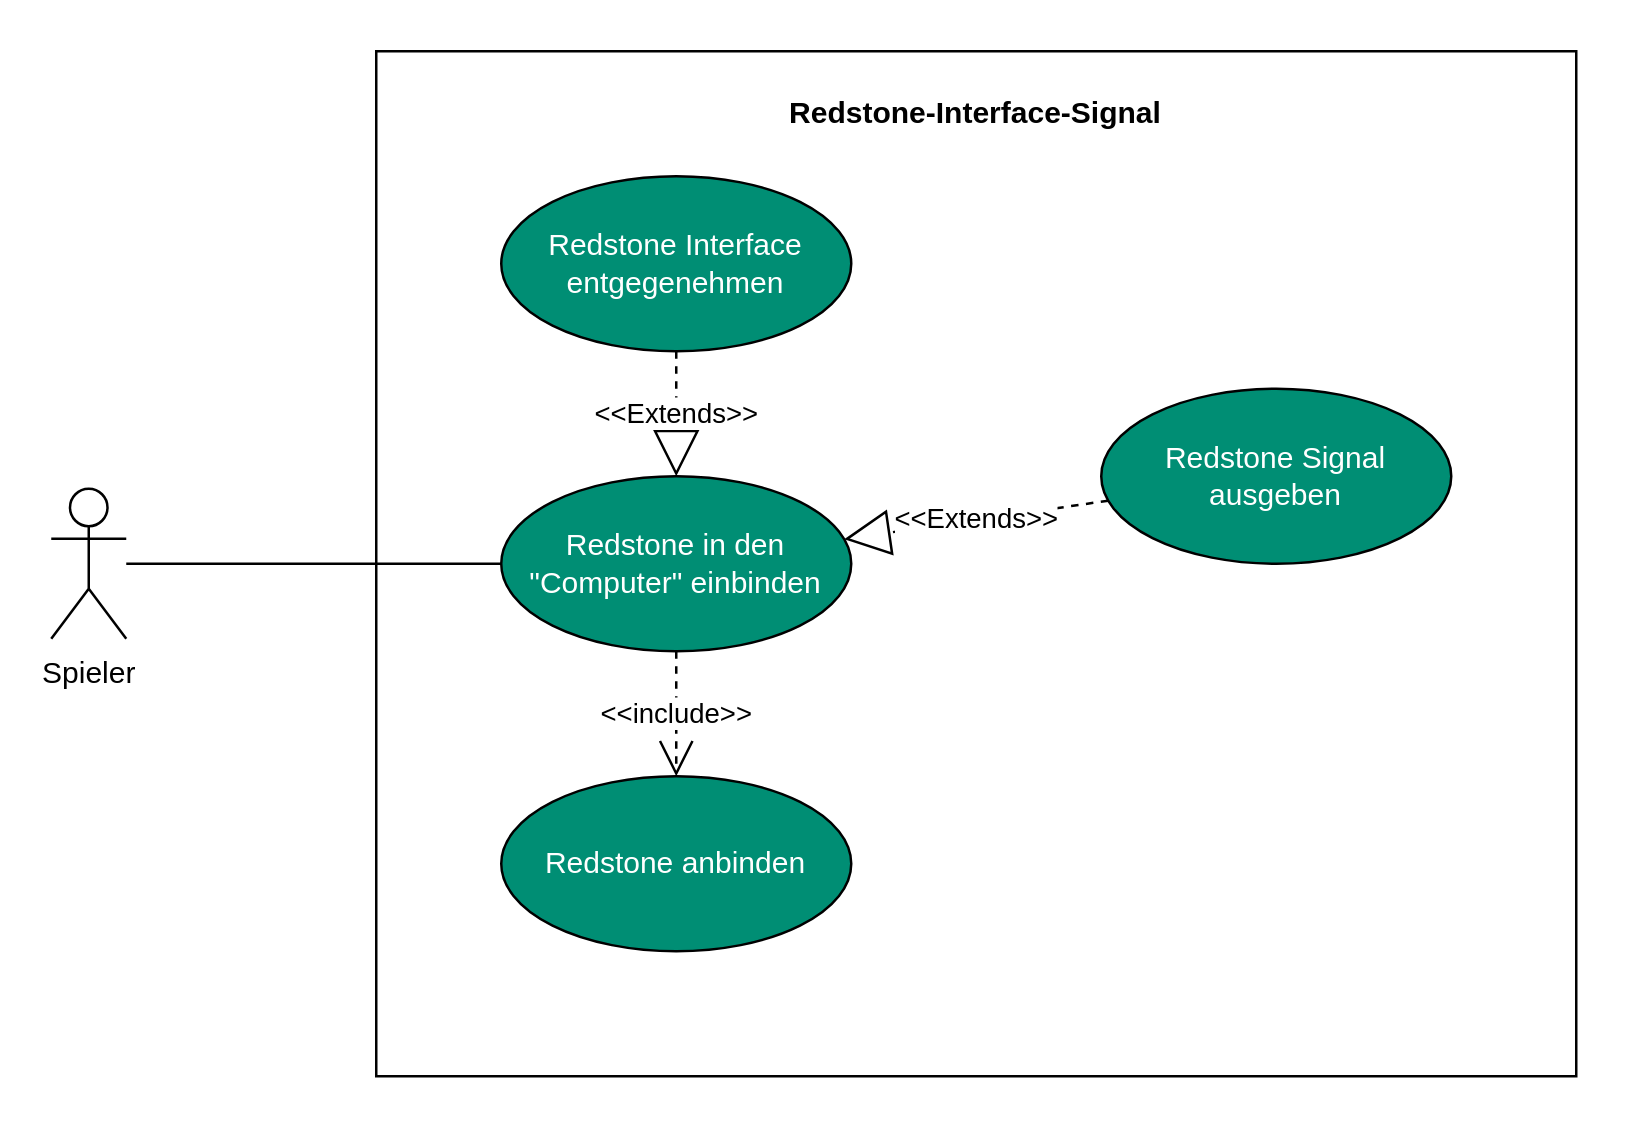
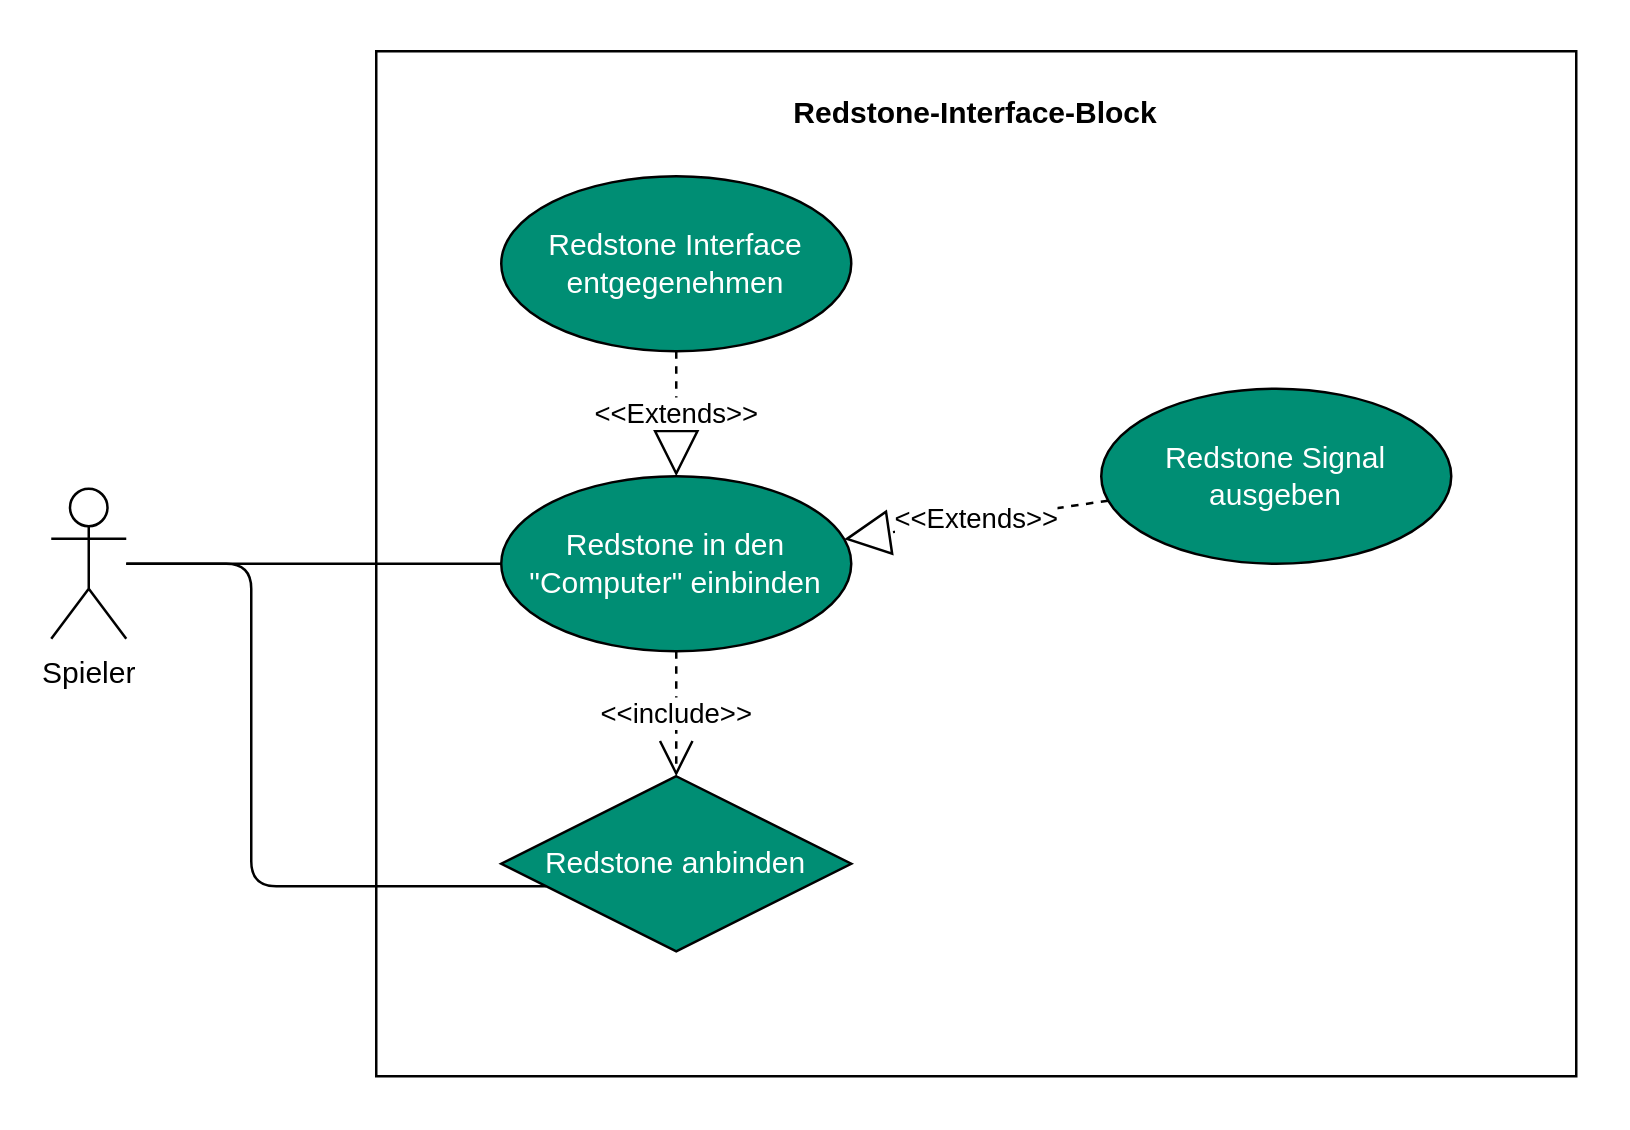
(578, 69) -> (574, 69)
(676, 864) -> (676, 864)
none -> (252, 868)
